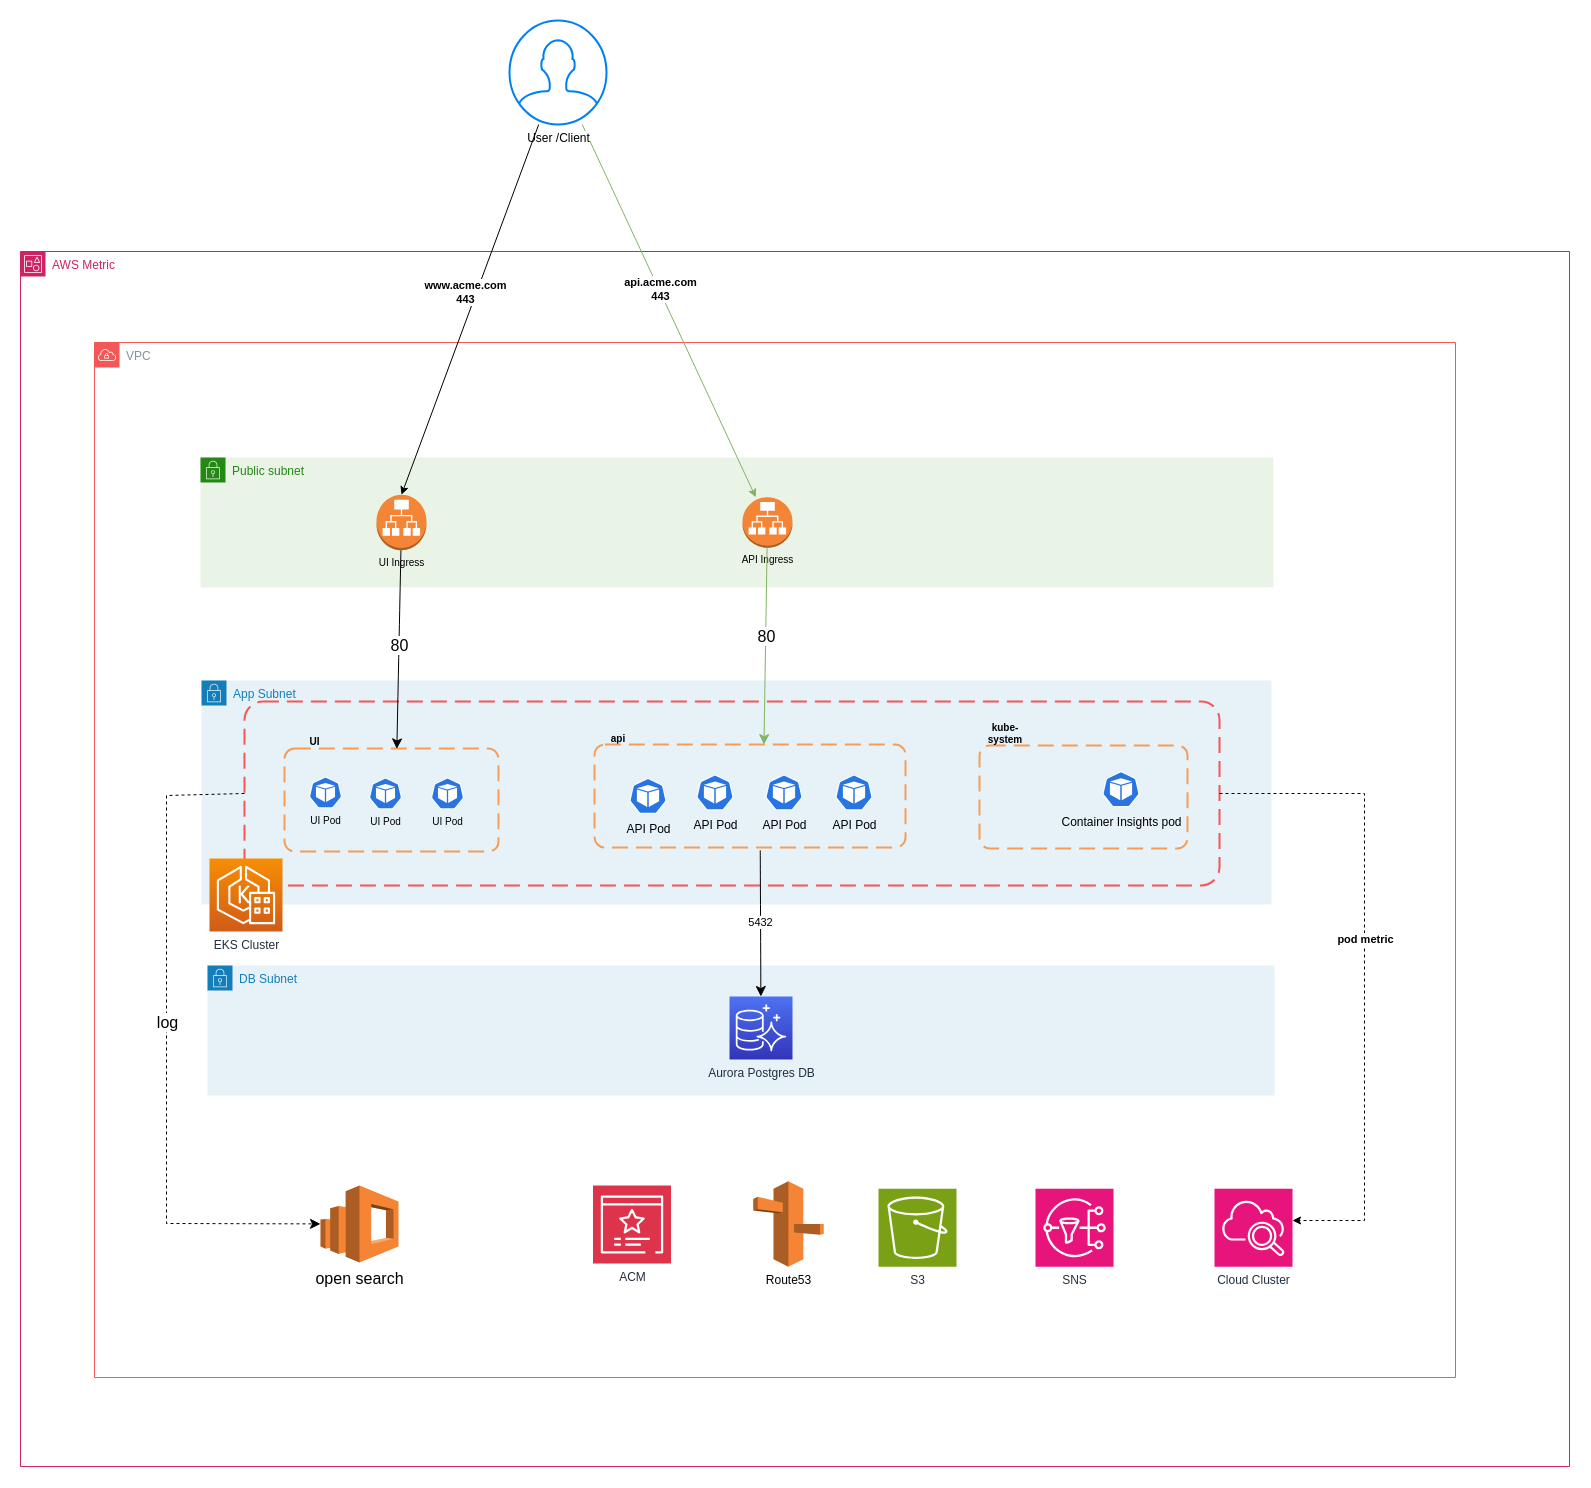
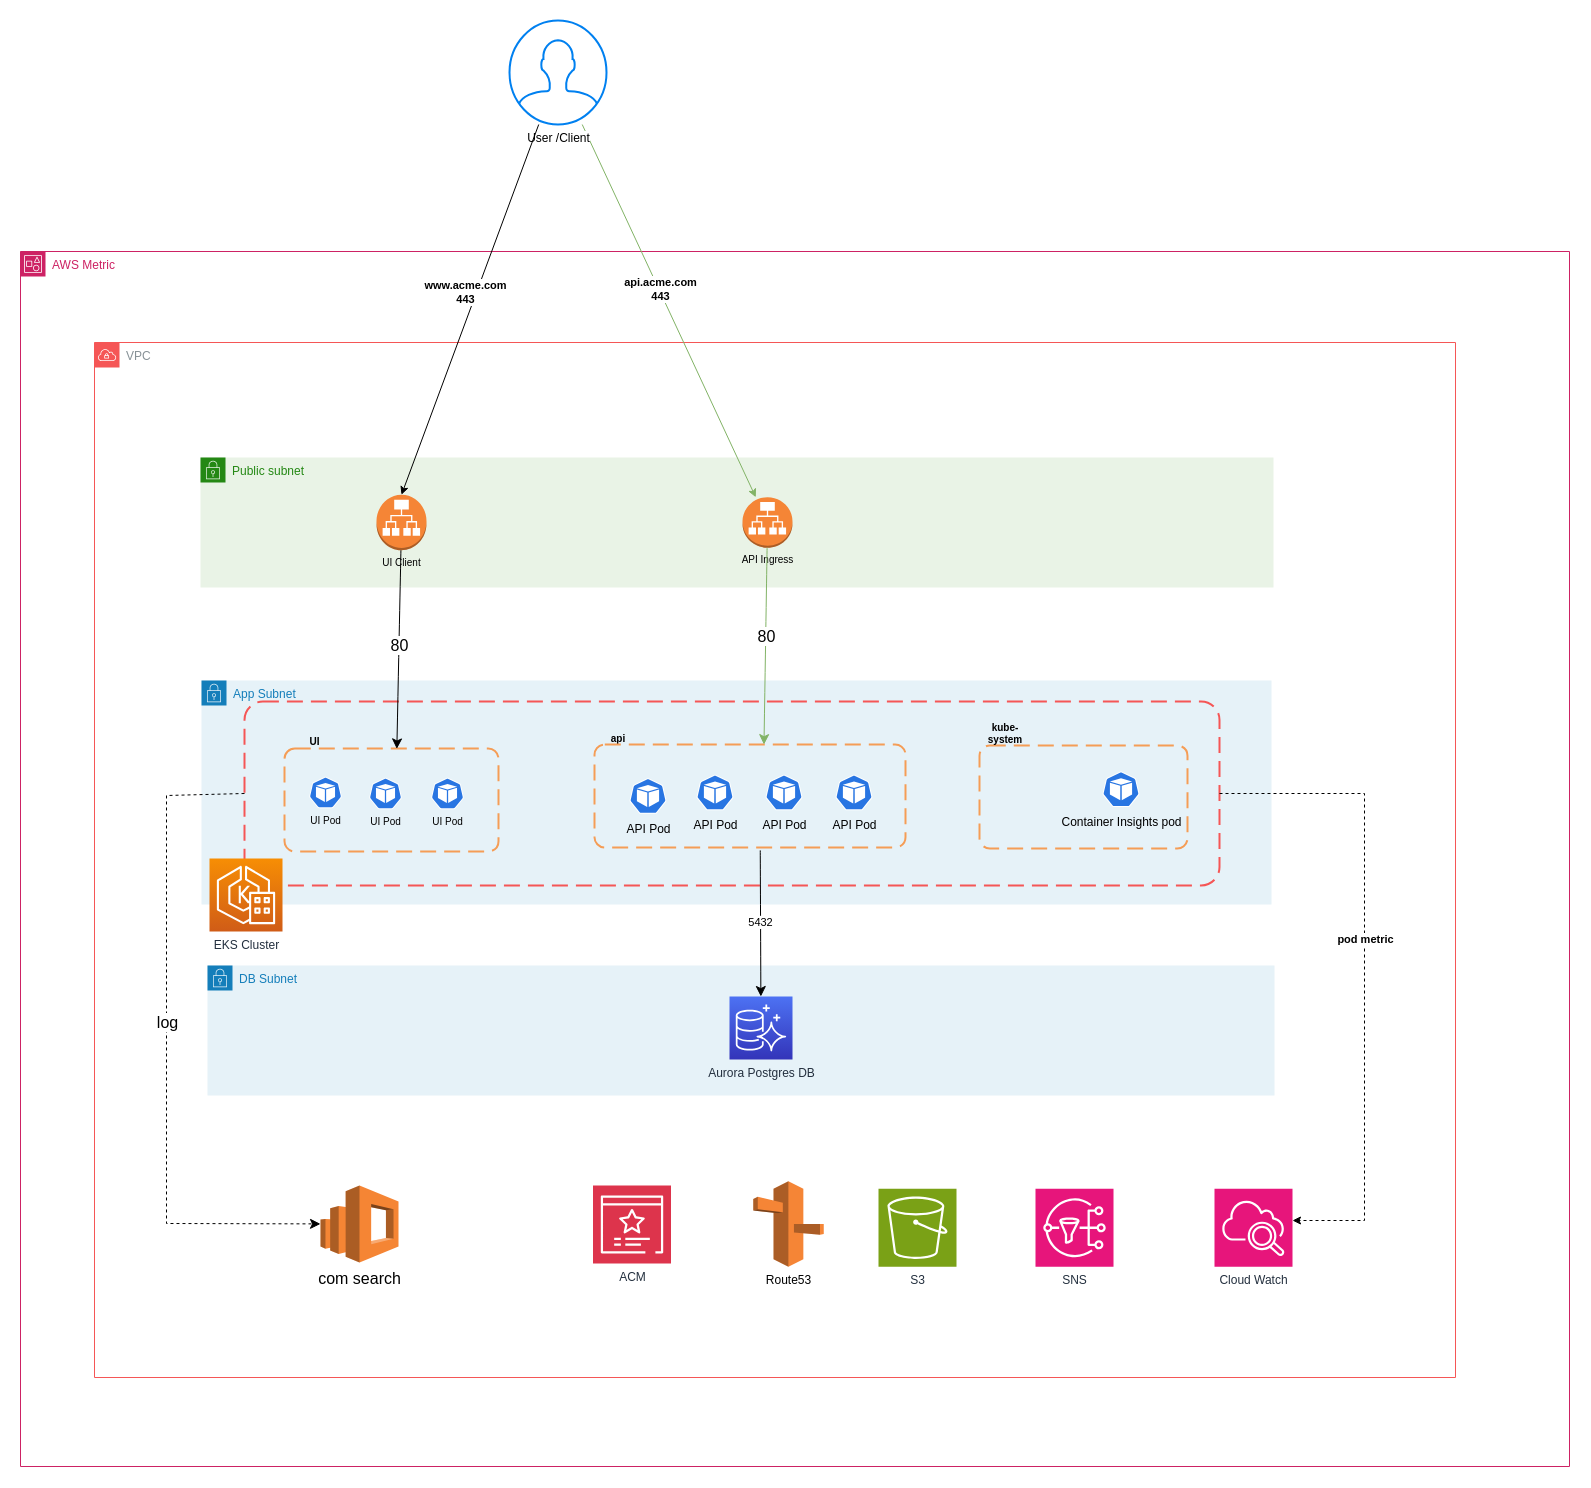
(402, 564) -> (402, 564)
(360, 1279) -> (360, 1279)
(1254, 1281) -> (1254, 1281)
